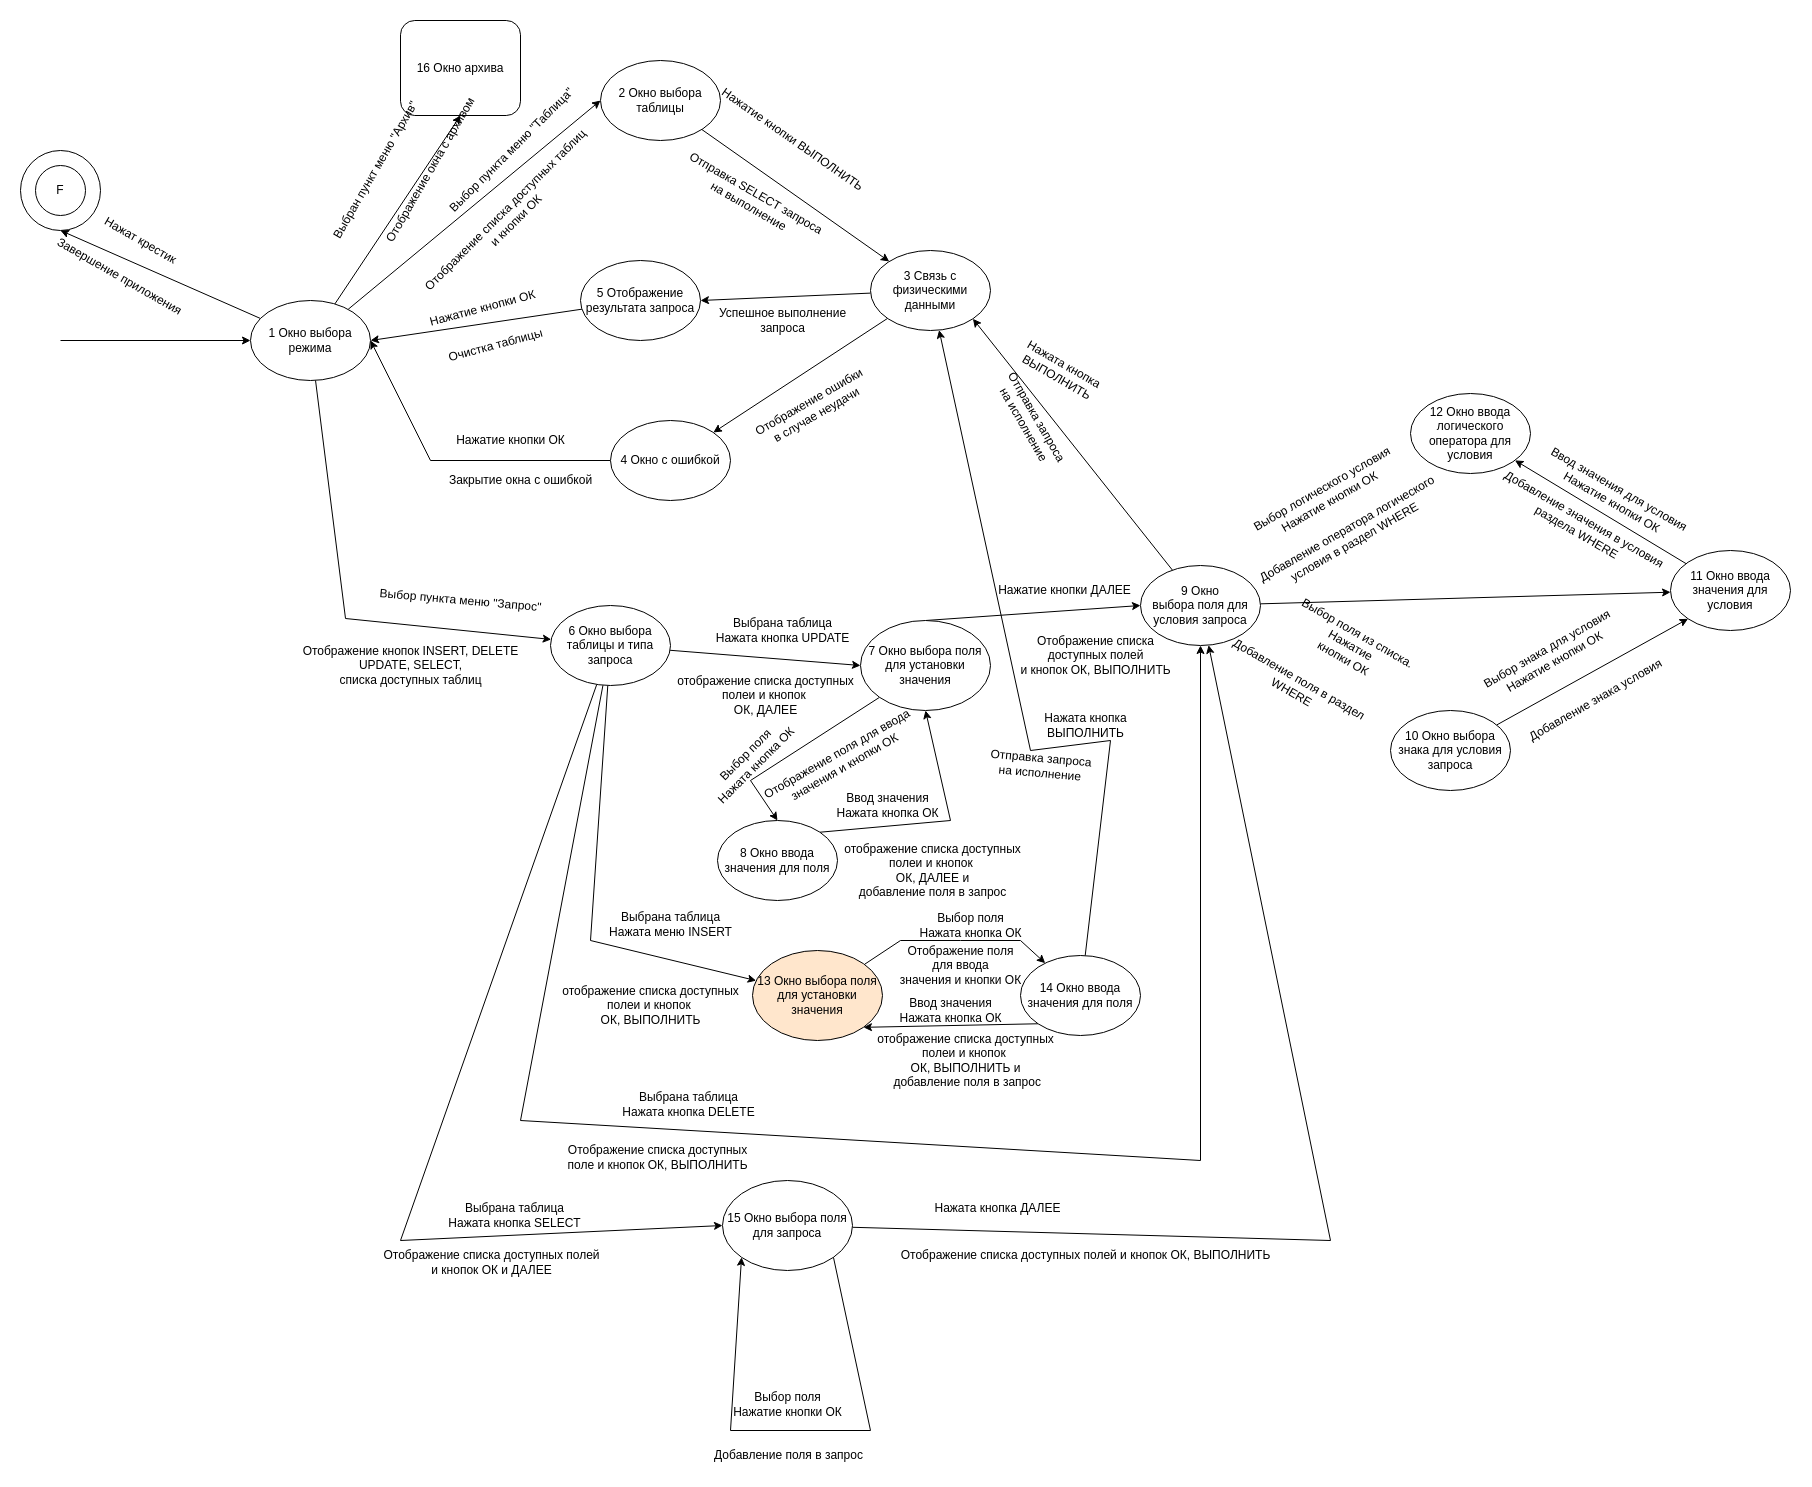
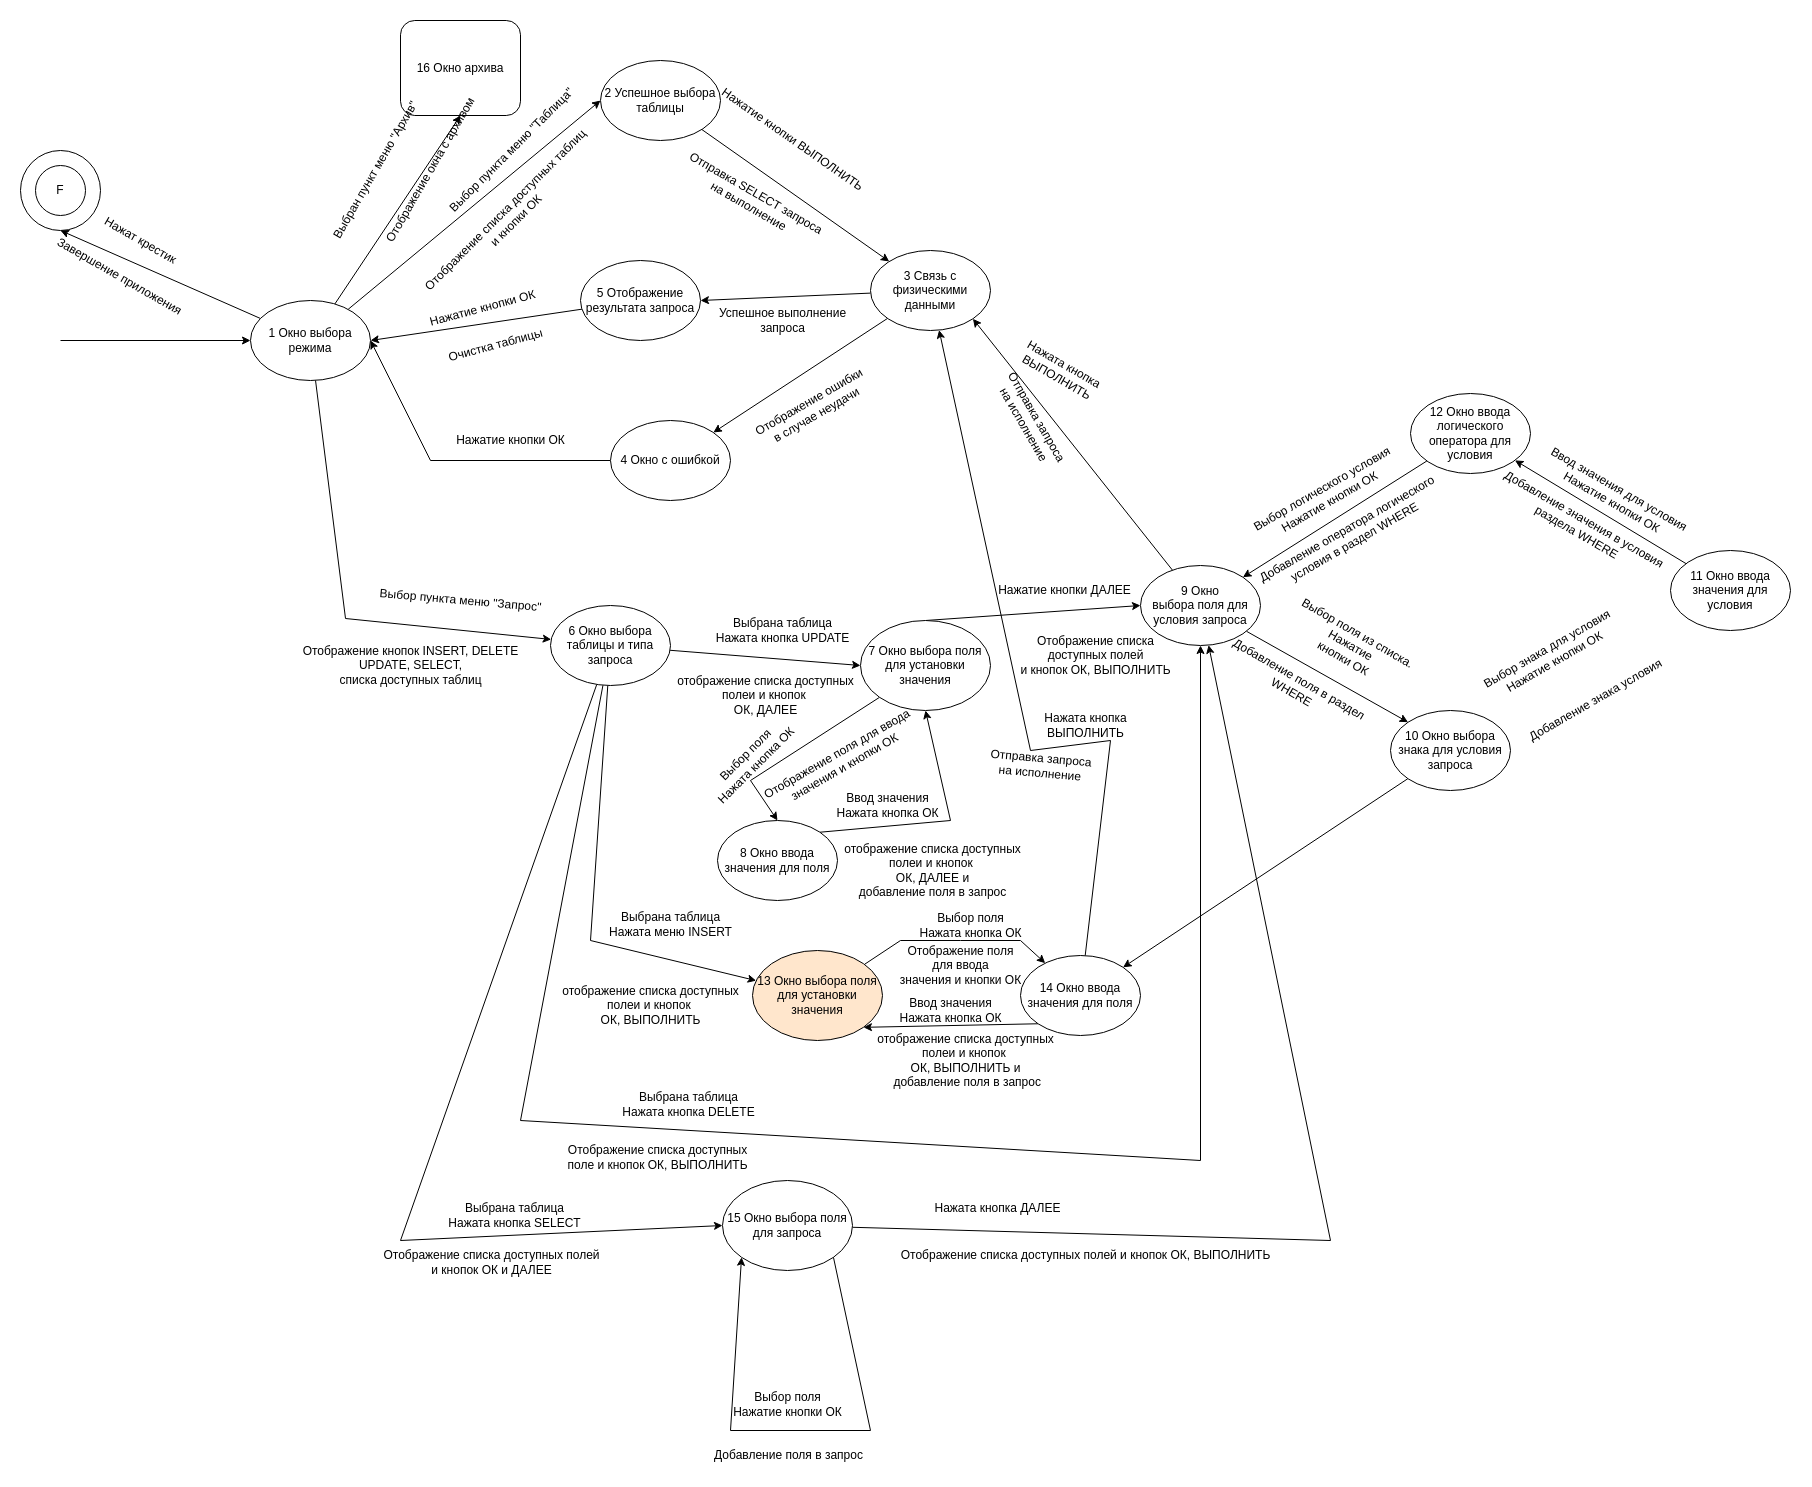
(661, 101) -> (661, 101)
(521, 481) -> none
none -> (1338, 517)
(1462, 598) -> (1324, 675)
(1590, 673) -> (1269, 871)
